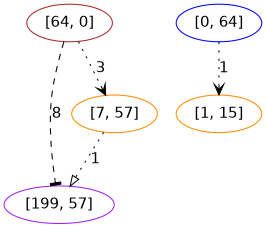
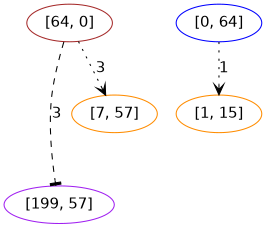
(57, 114) -> (57, 114)
(90, 155) -> none
